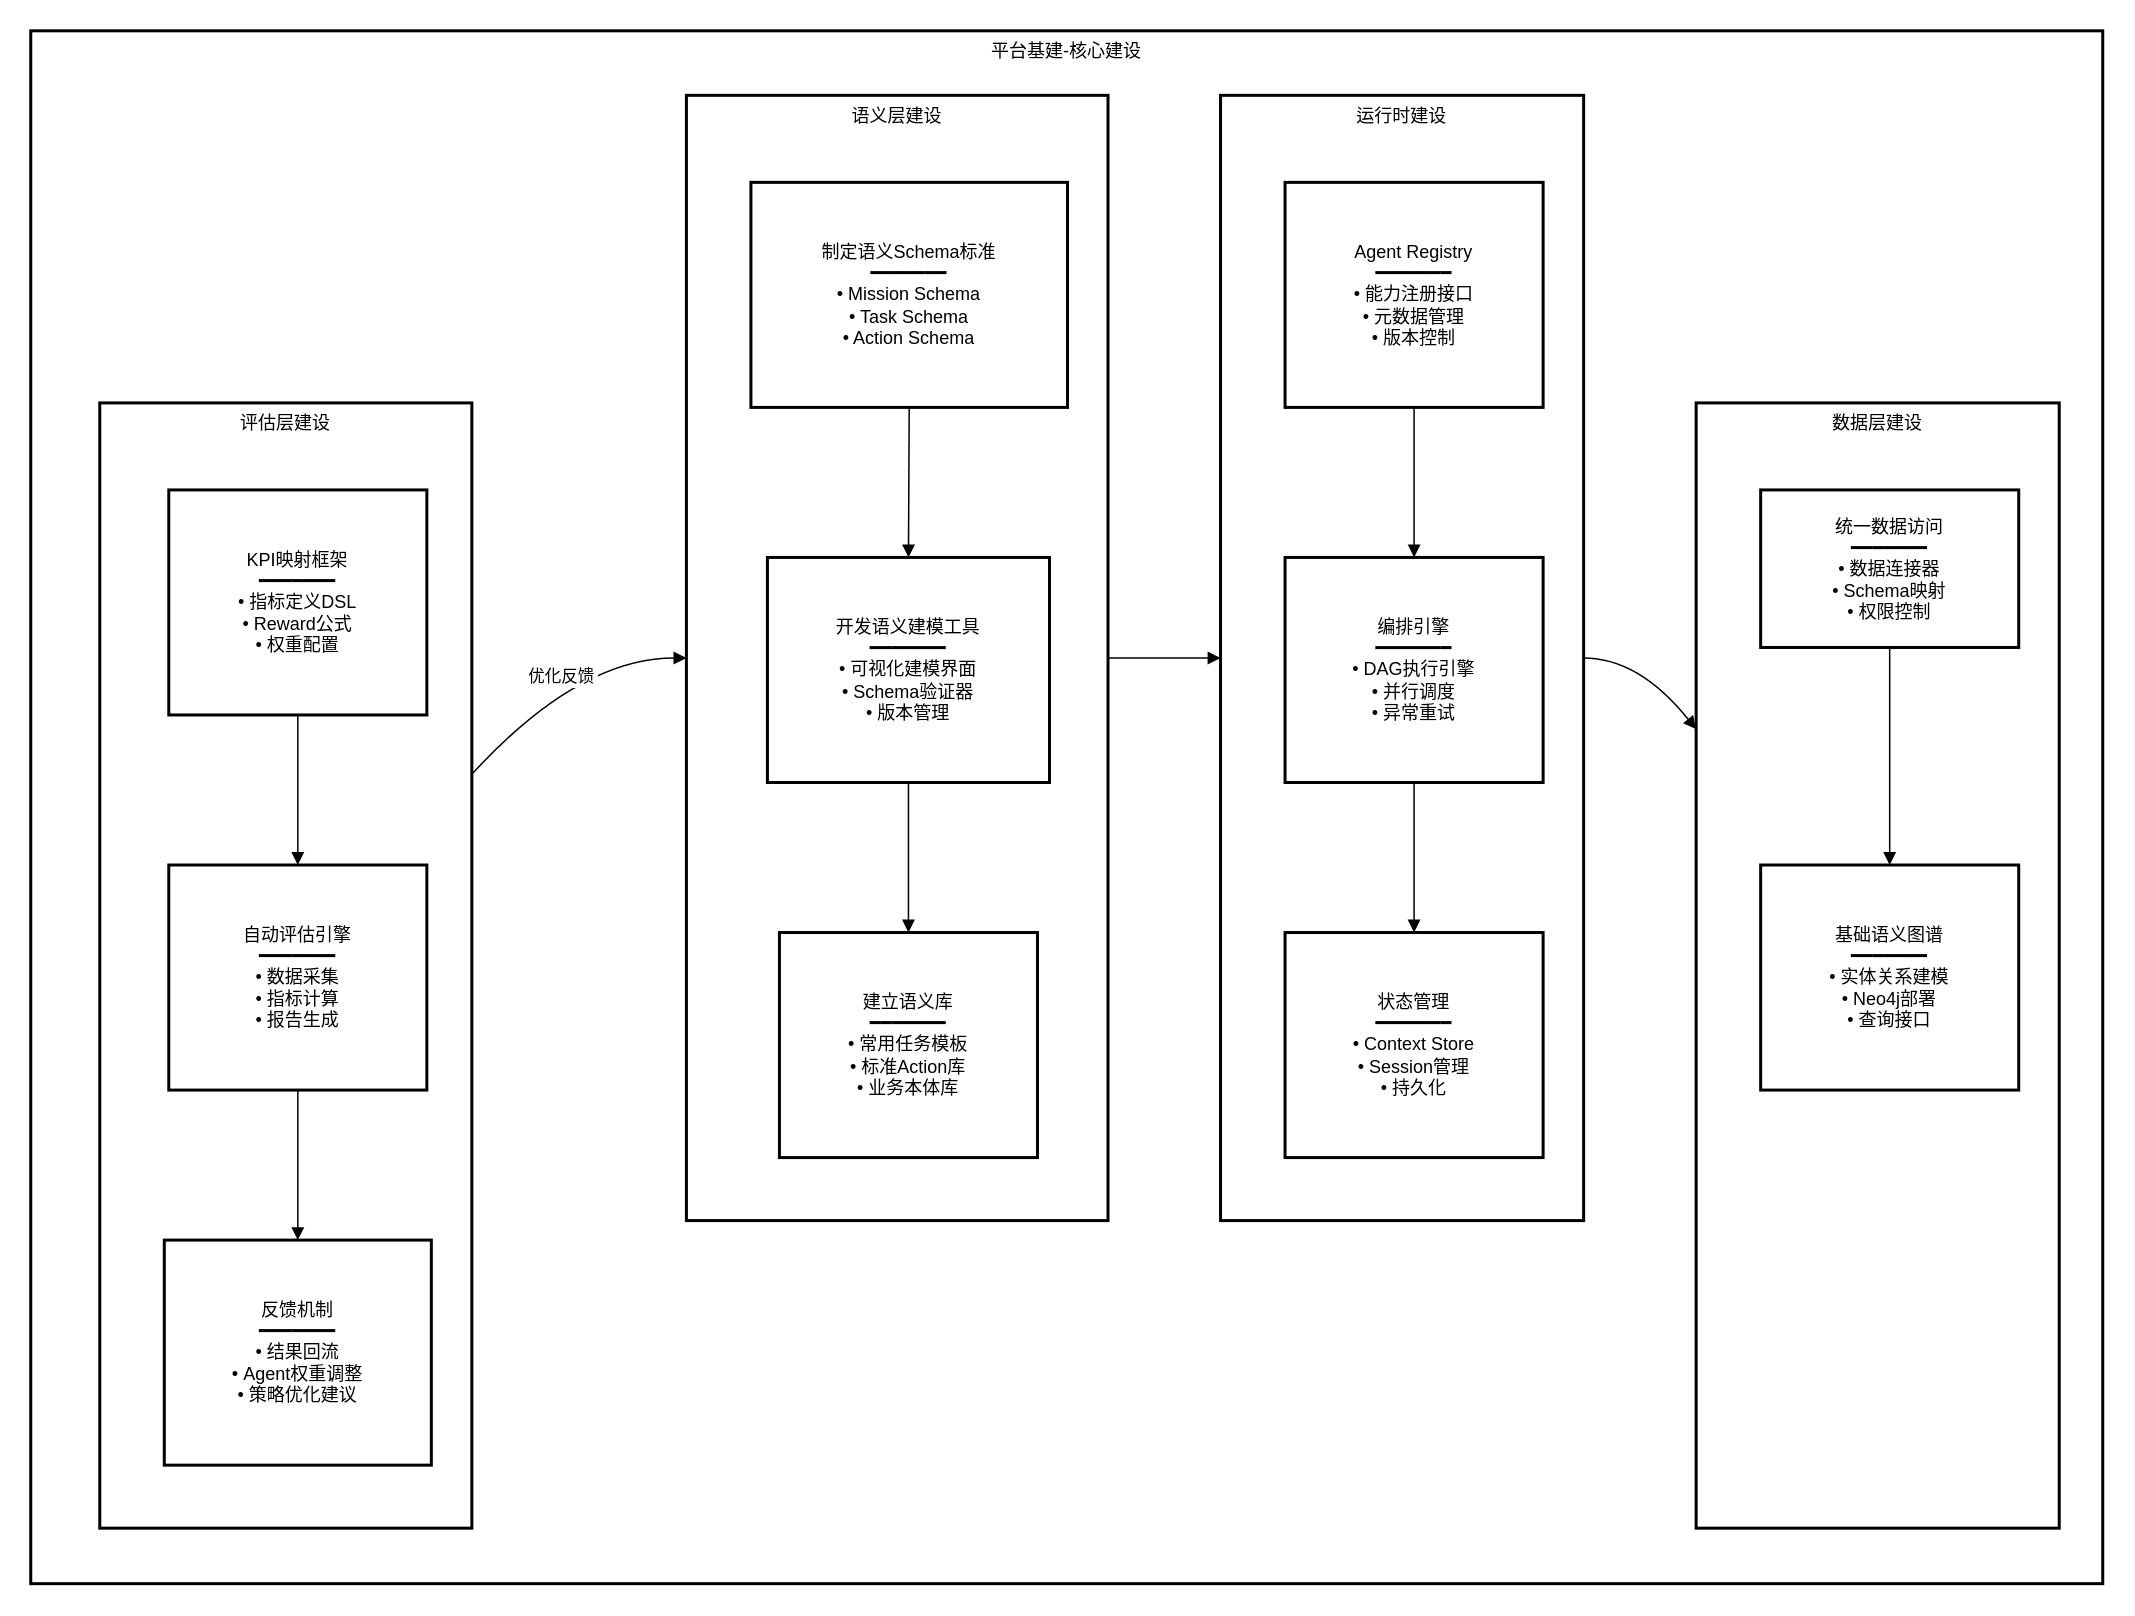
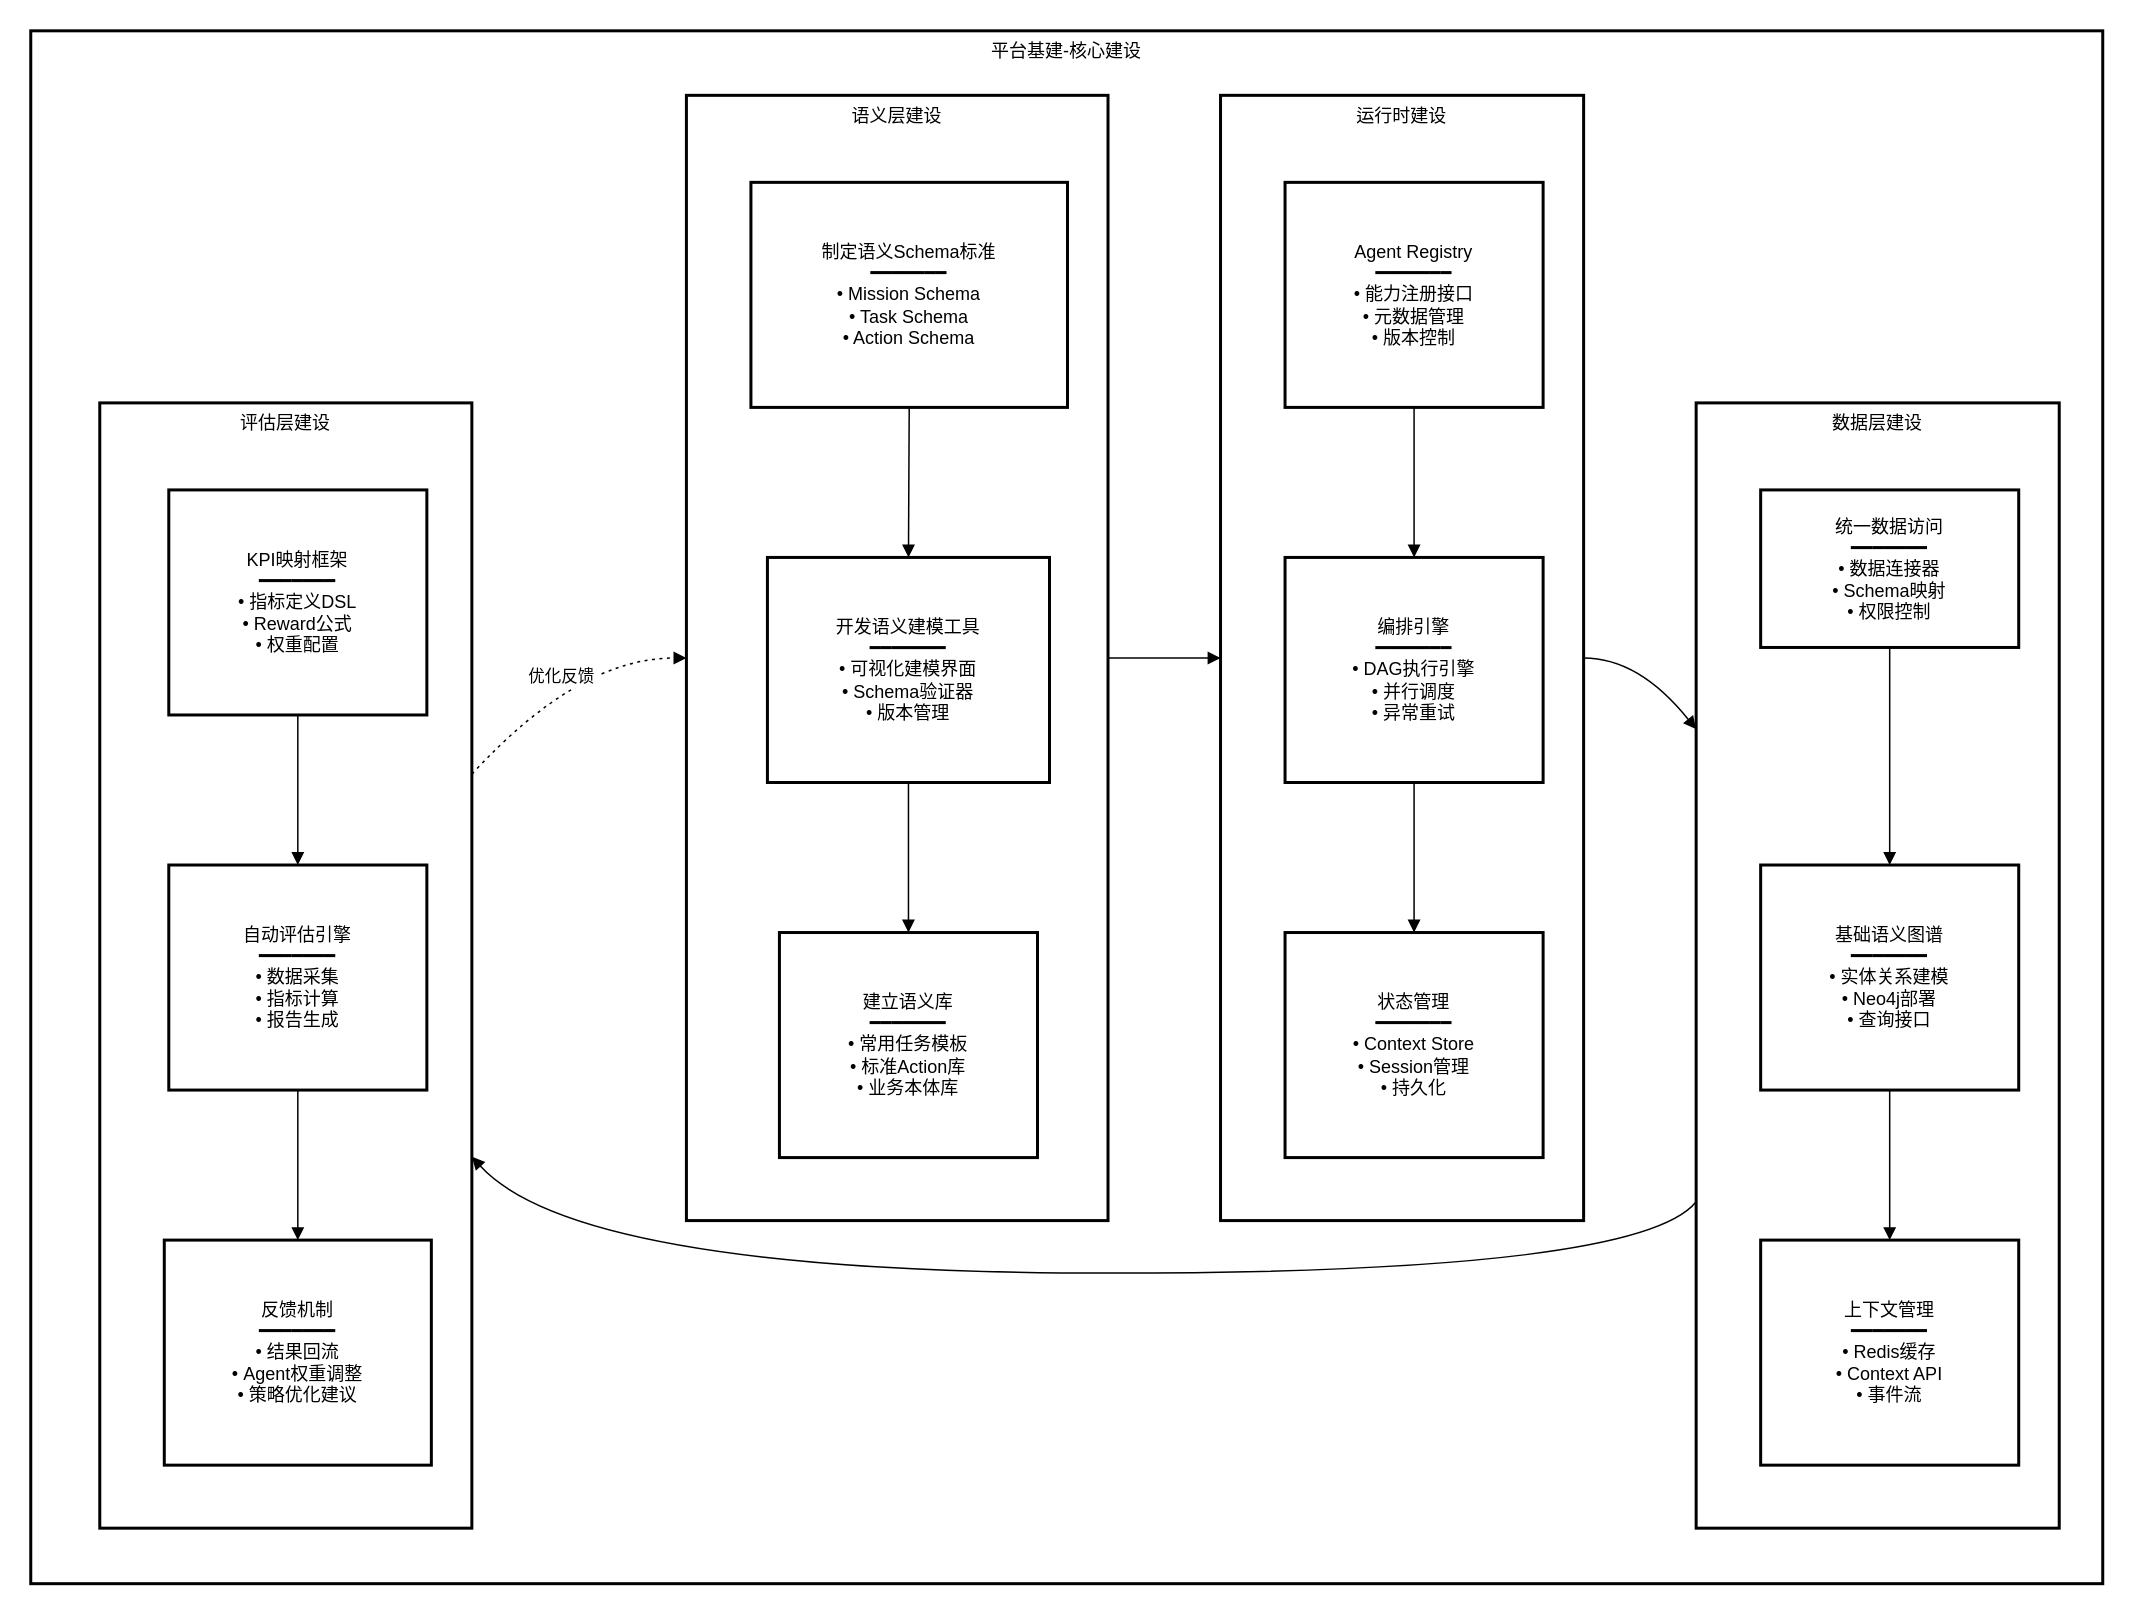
(522, 726) -> (522, 726)
none -> (1889, 1159)
none -> (1084, 1272)
none -> (1889, 1352)
